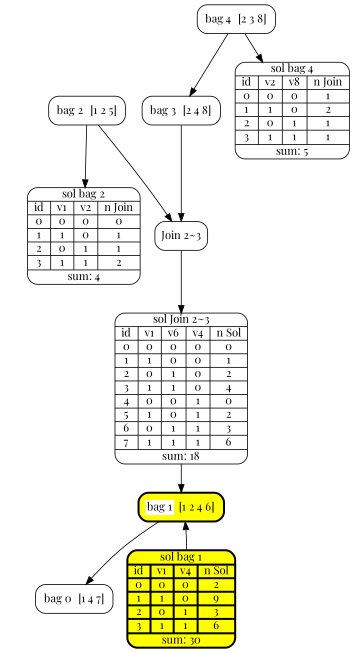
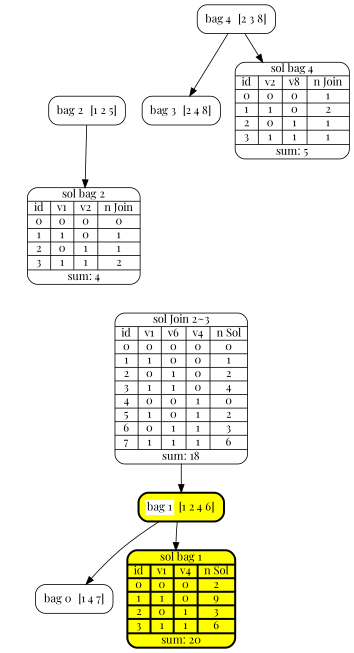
(181, 236) -> none
(186, 540) -> (176, 532)
(181, 640) -> (181, 640)
